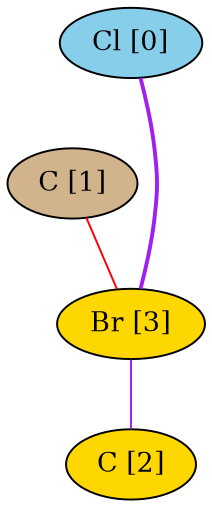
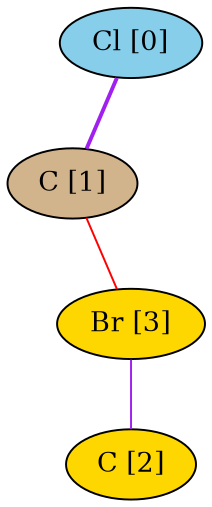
(157, 183) -> (102, 113)
